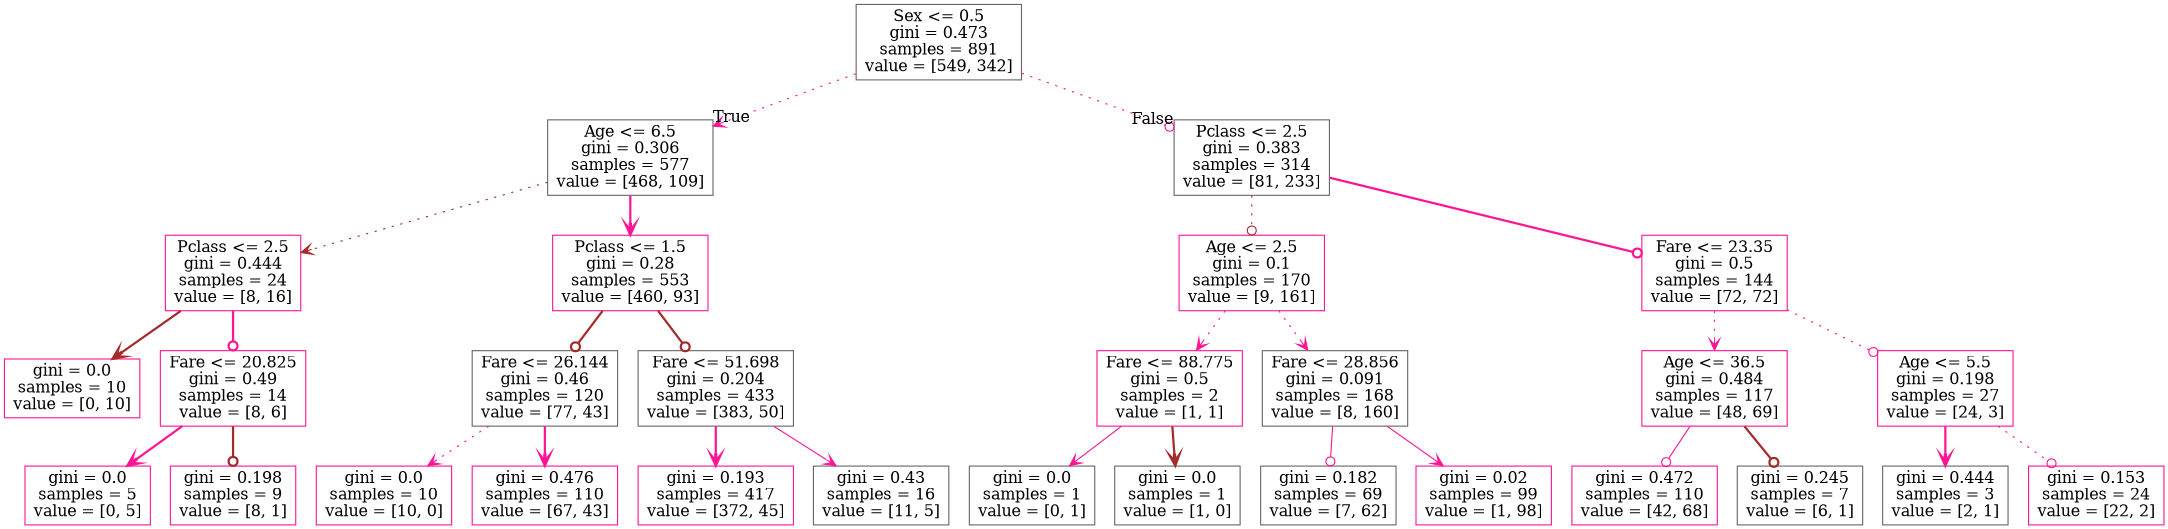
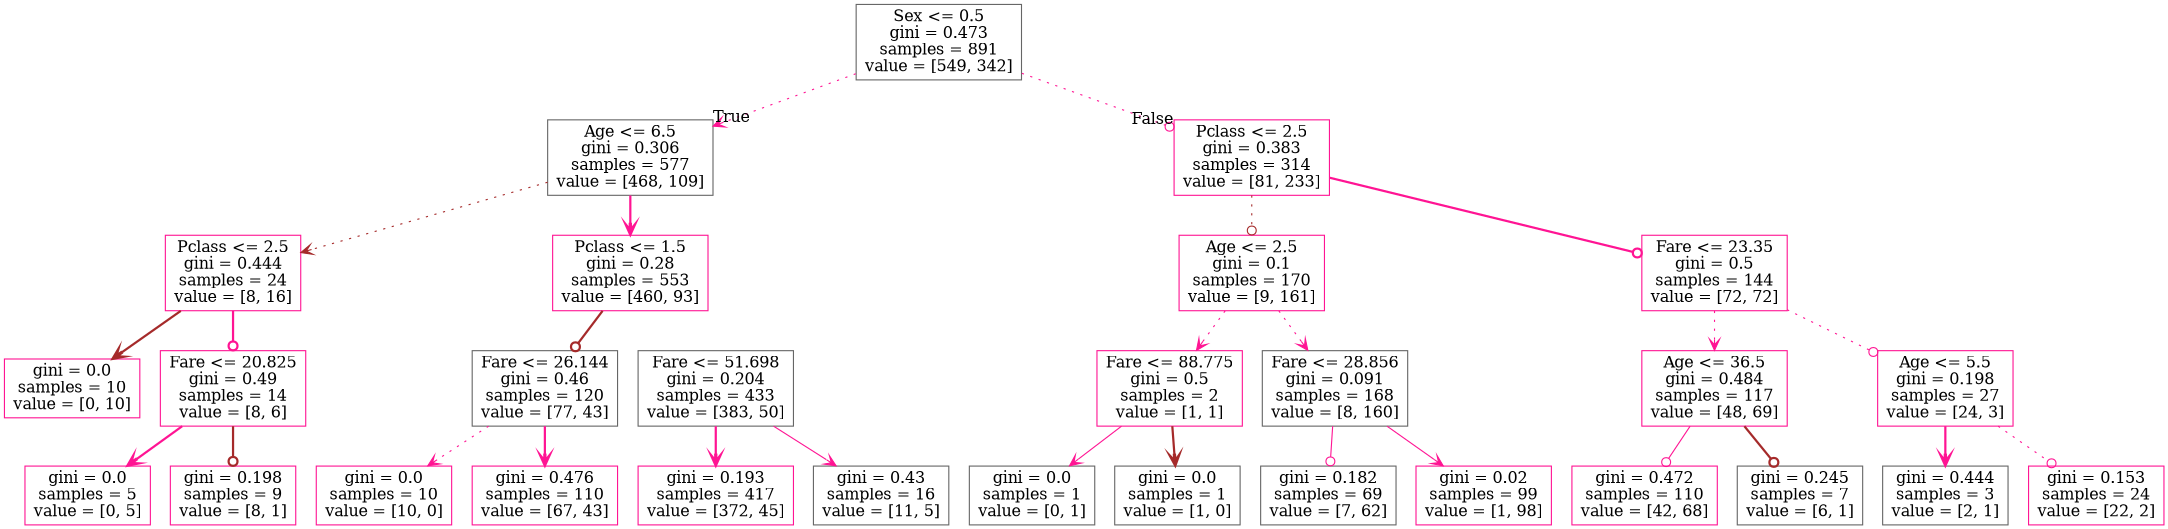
(1252, 158) -> (1252, 158)
(670, 327) -> none
